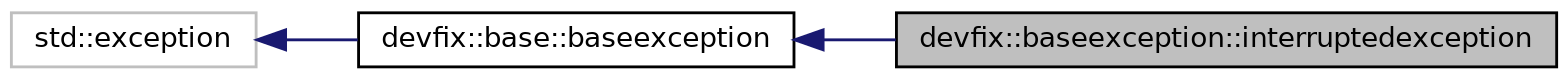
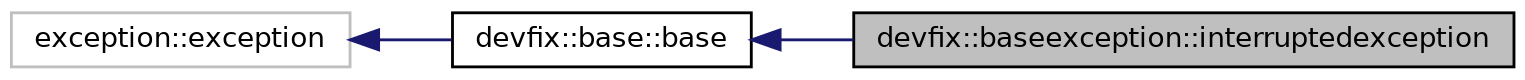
(134, 40) -> (181, 40)
(576, 40) -> (602, 40)
